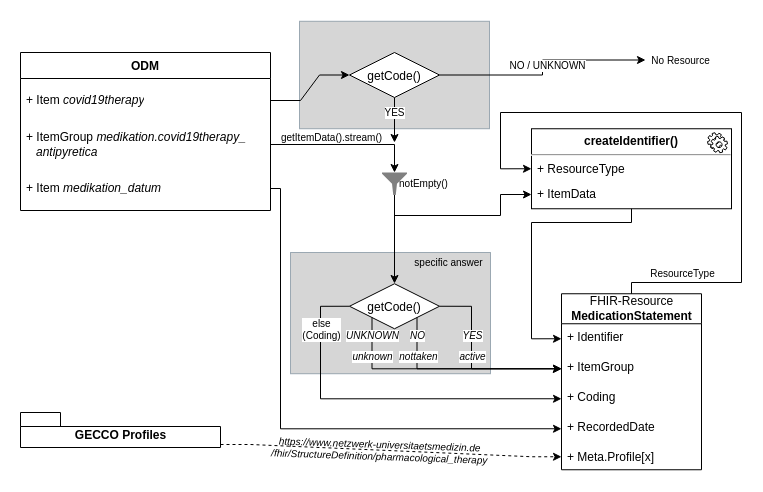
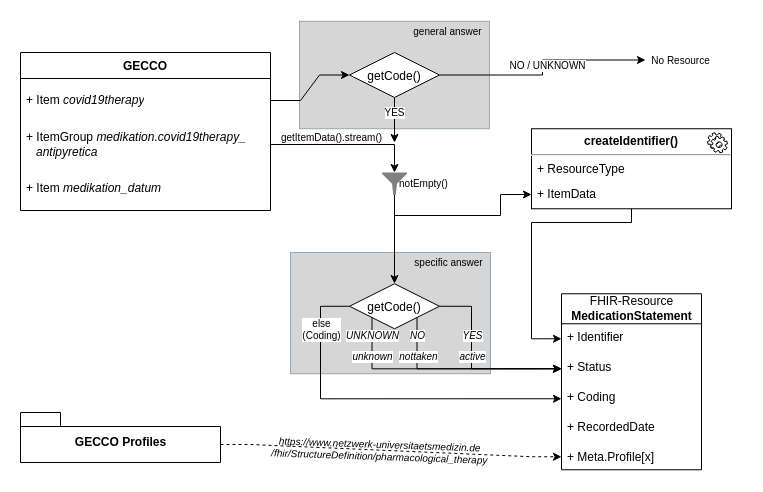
none -> (447, 31)
(145, 66) -> (145, 66)
(726, 113) -> none
(602, 367) -> (592, 367)
(293, 429) -> none
(121, 430) -> (121, 438)
